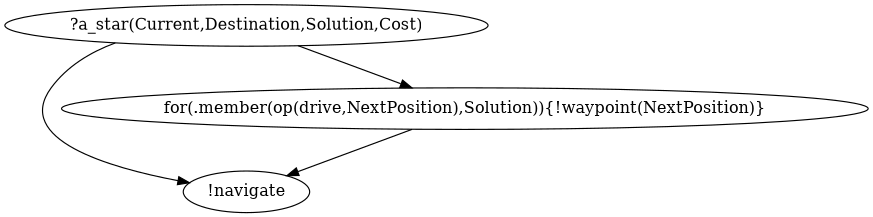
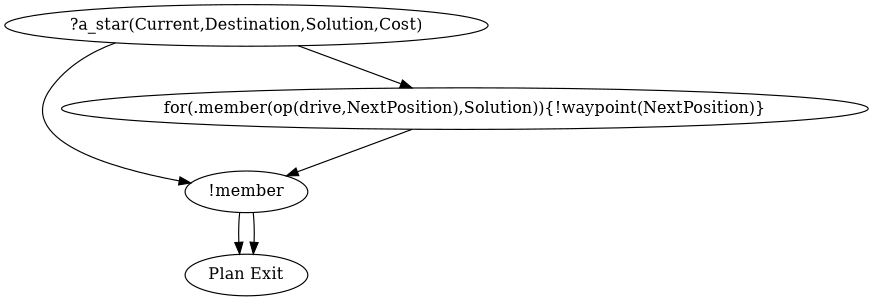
(246, 192) -> (246, 192)
none -> (246, 275)
